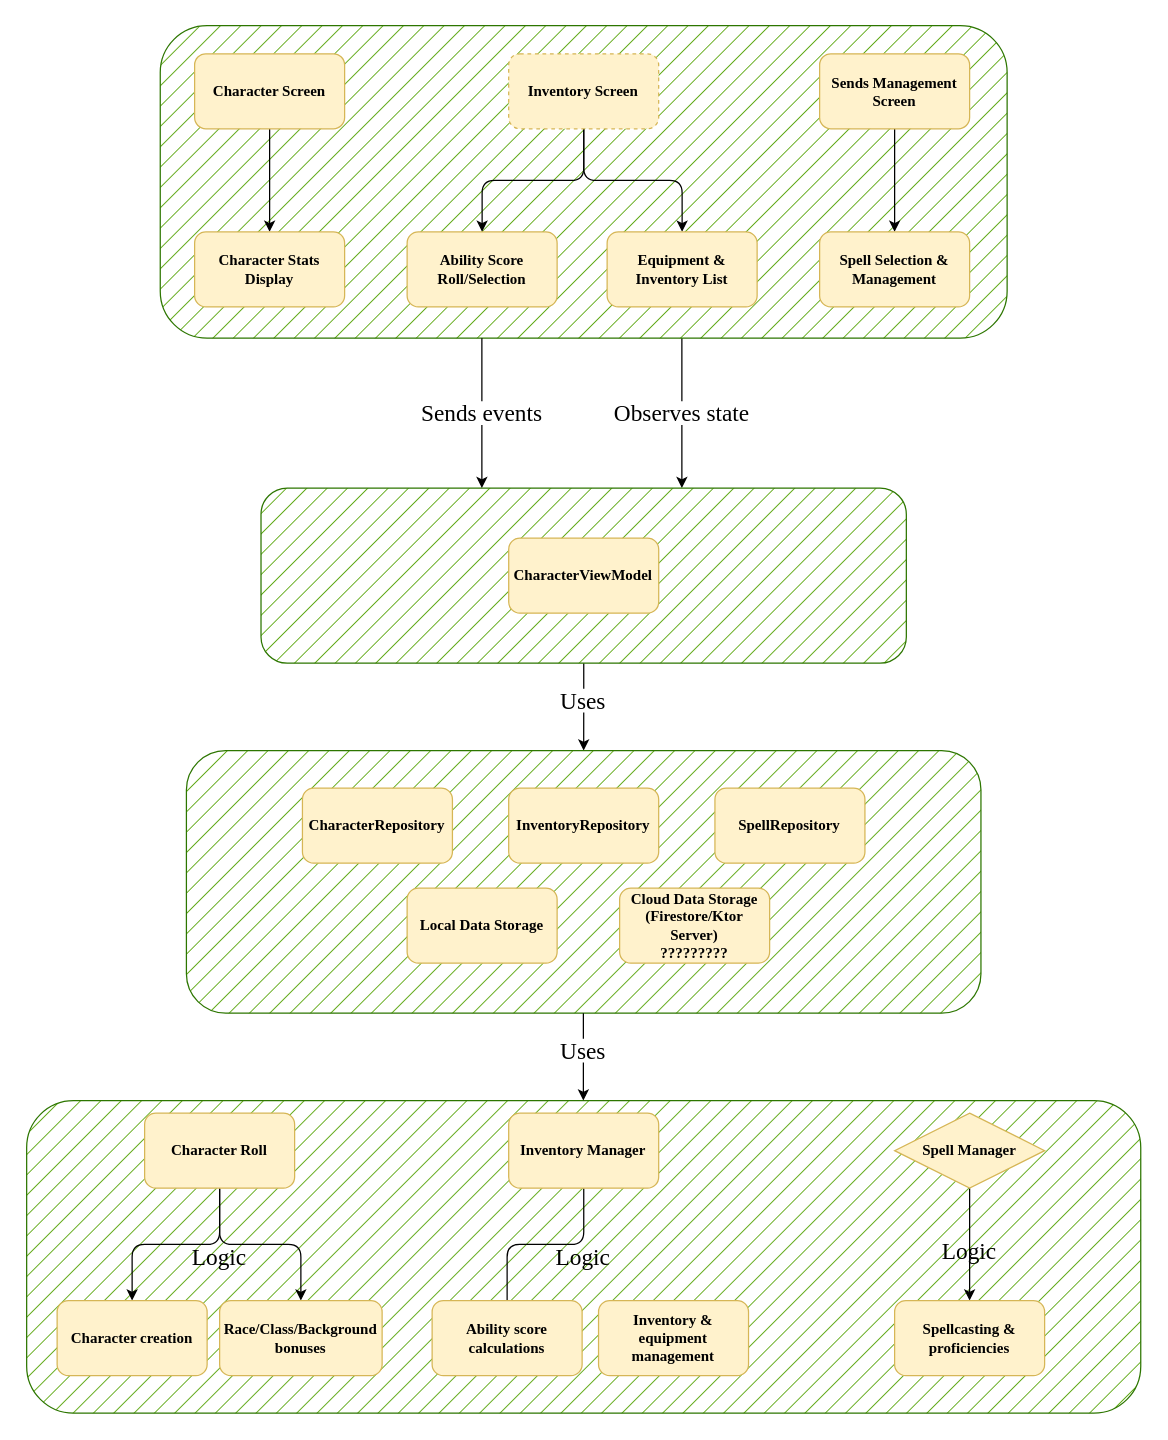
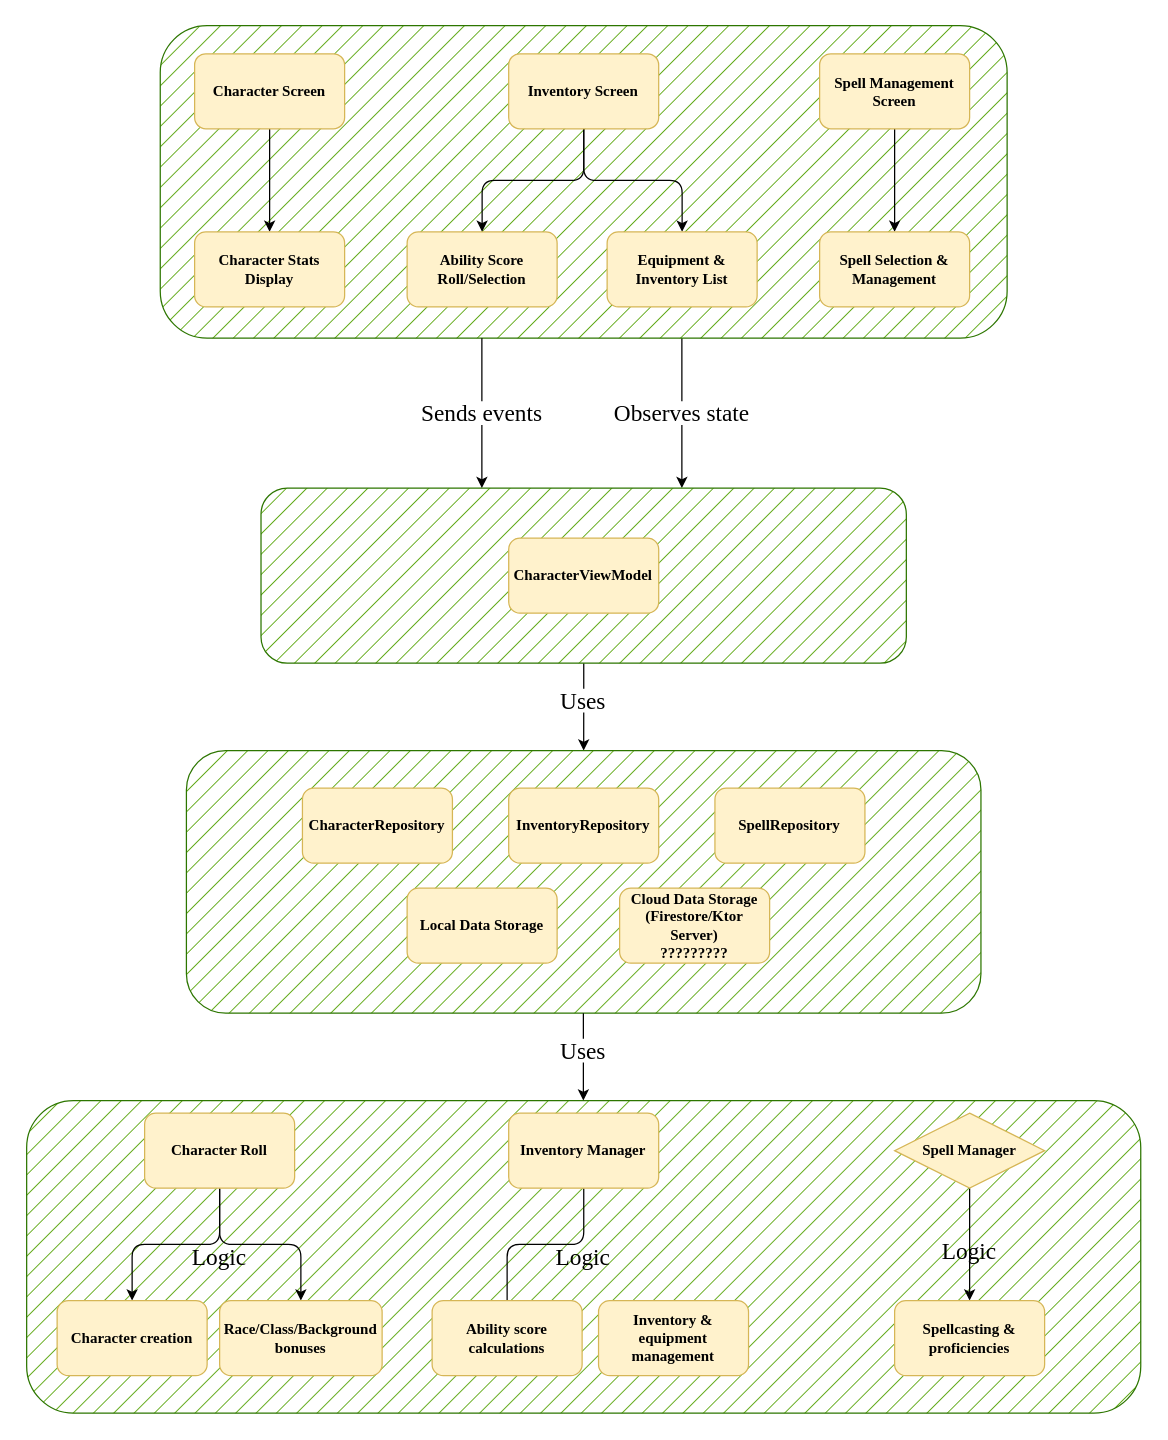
(583, 91) -> (583, 91)
(894, 92) -> (894, 92)
